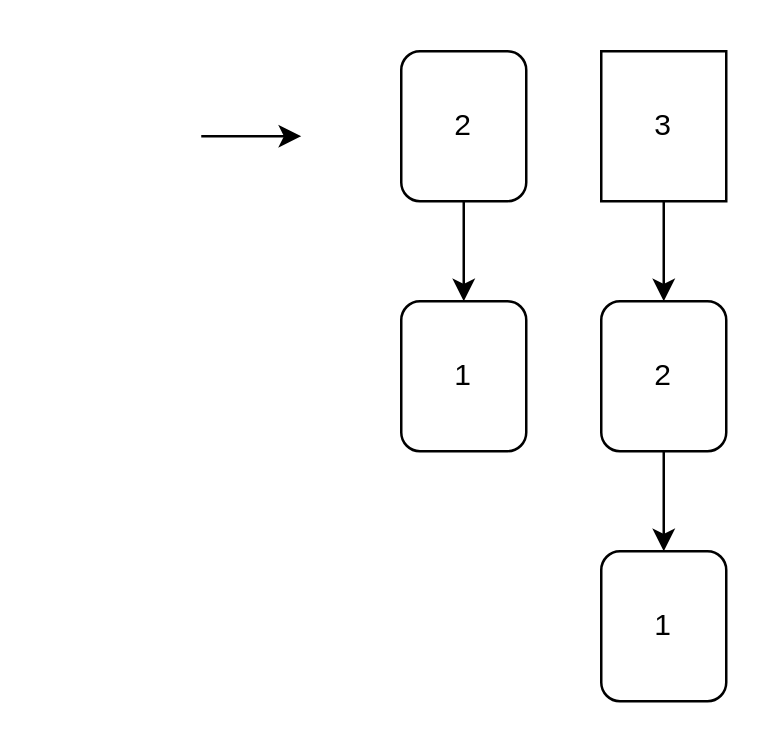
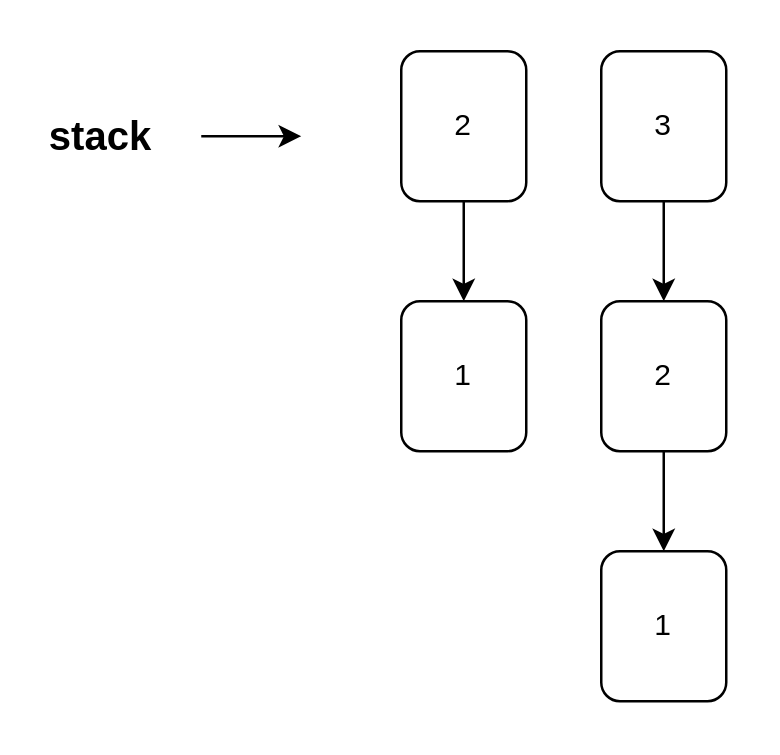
(664, 126) -> (664, 126)
none -> (101, 136)
